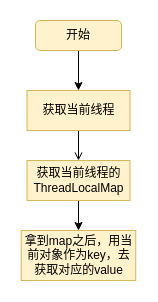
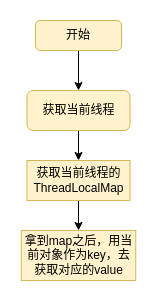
(79, 111) -> (79, 111)
(79, 154) -> (79, 152)
